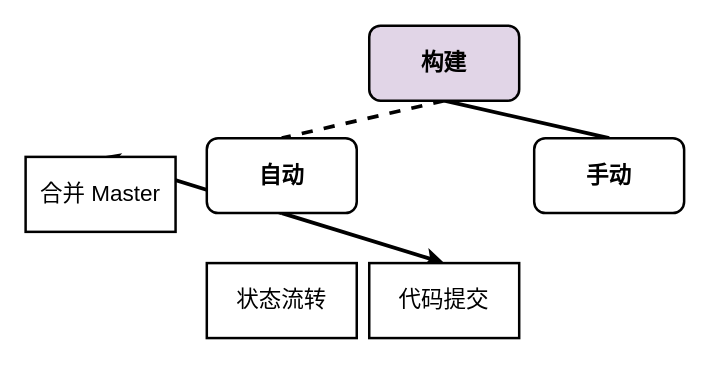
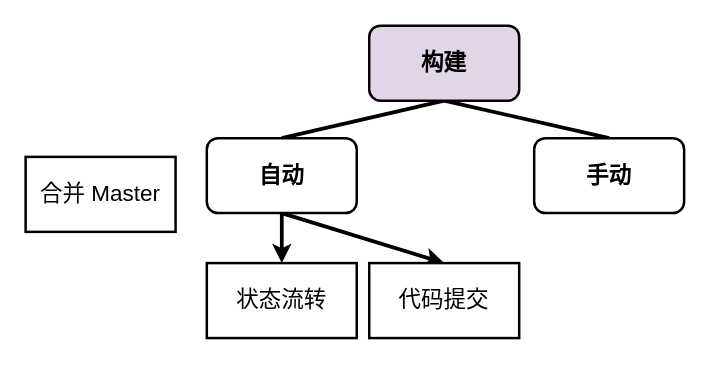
(362, 120) -> (362, 120)
(191, 185) -> none
none -> (282, 233)
